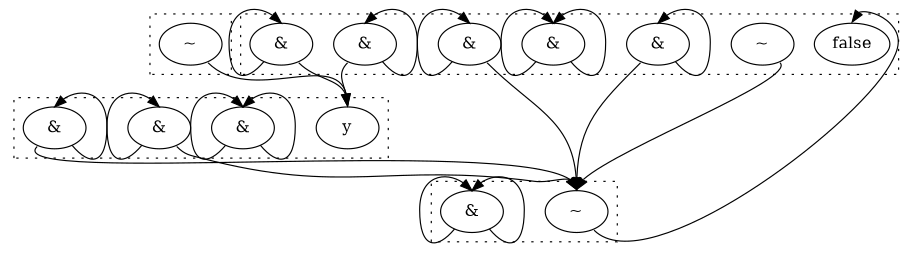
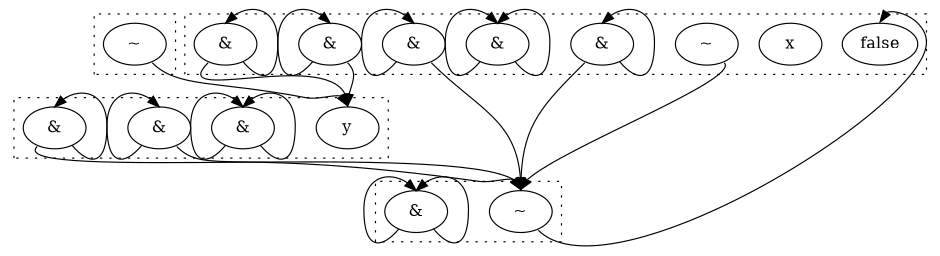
none -> (791, 44)
